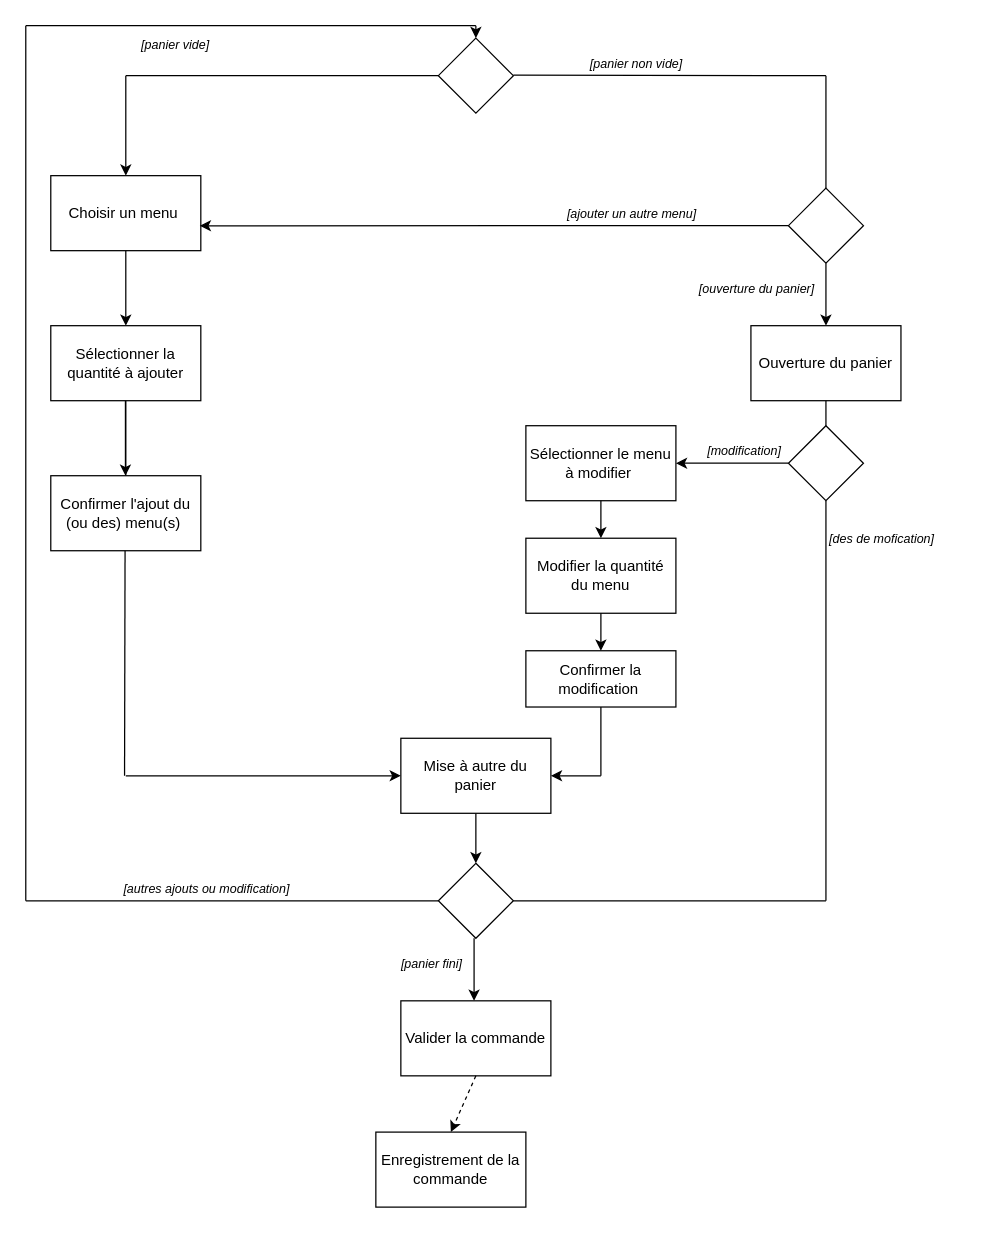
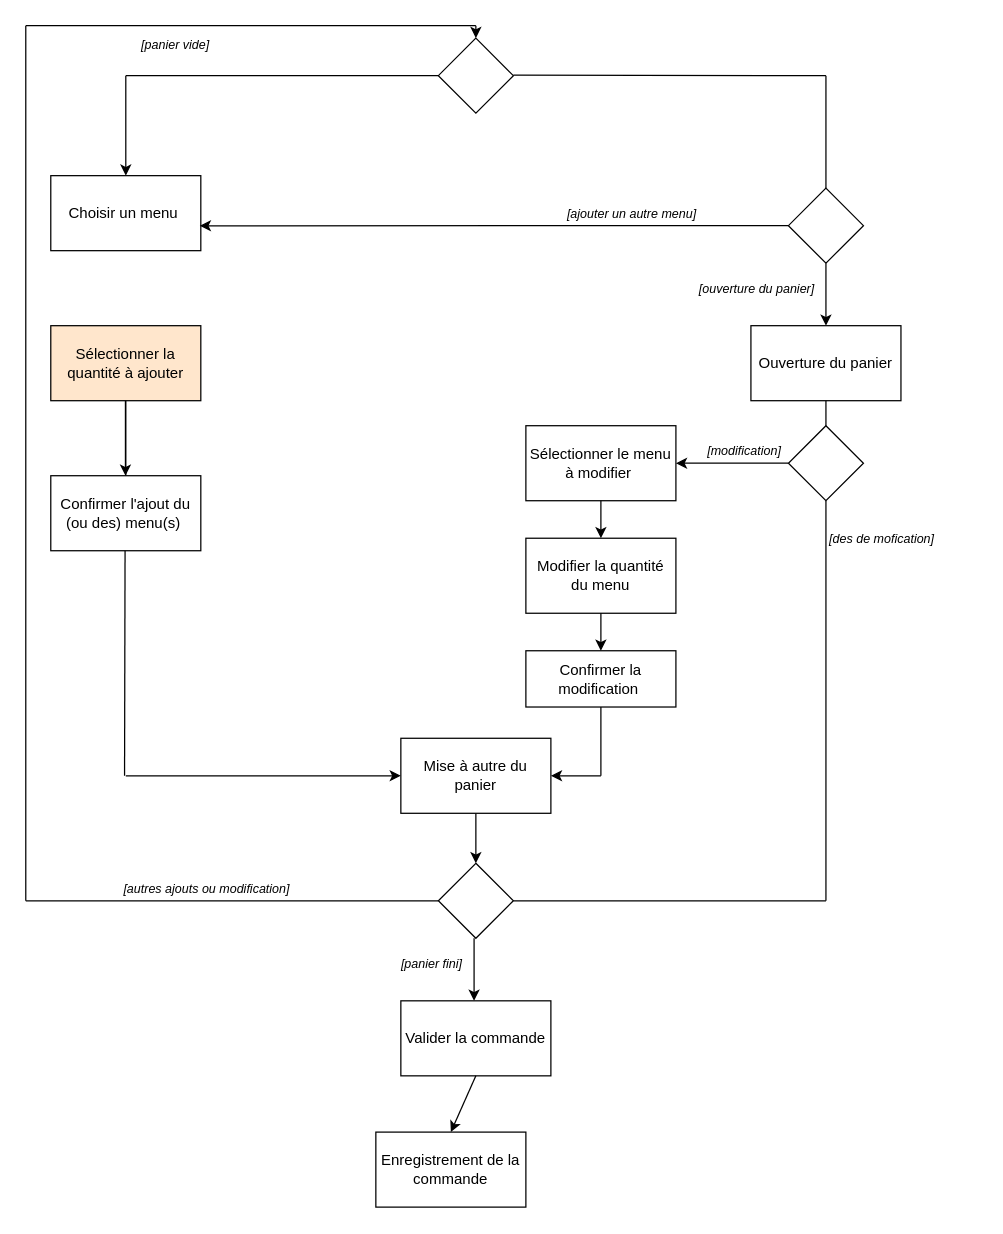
(638, 63) -> none
(126, 284) -> none
(126, 363) -> (126, 363)
(465, 1101) -> (465, 1101)
